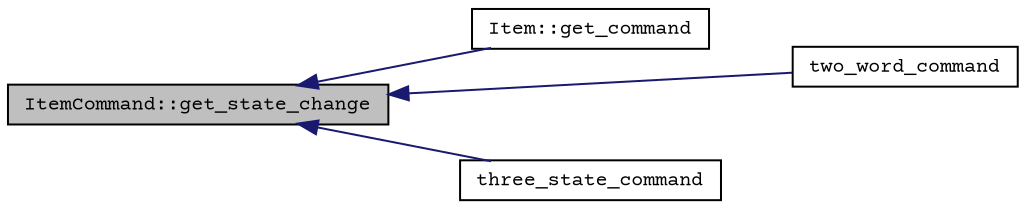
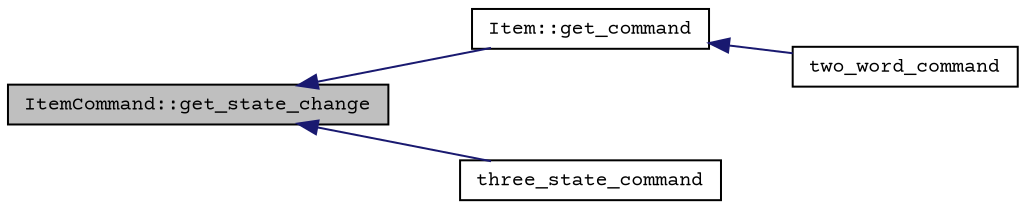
(600, 83) -> (761, 49)
